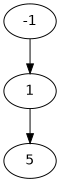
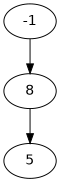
(30, 91) -> (30, 91)
